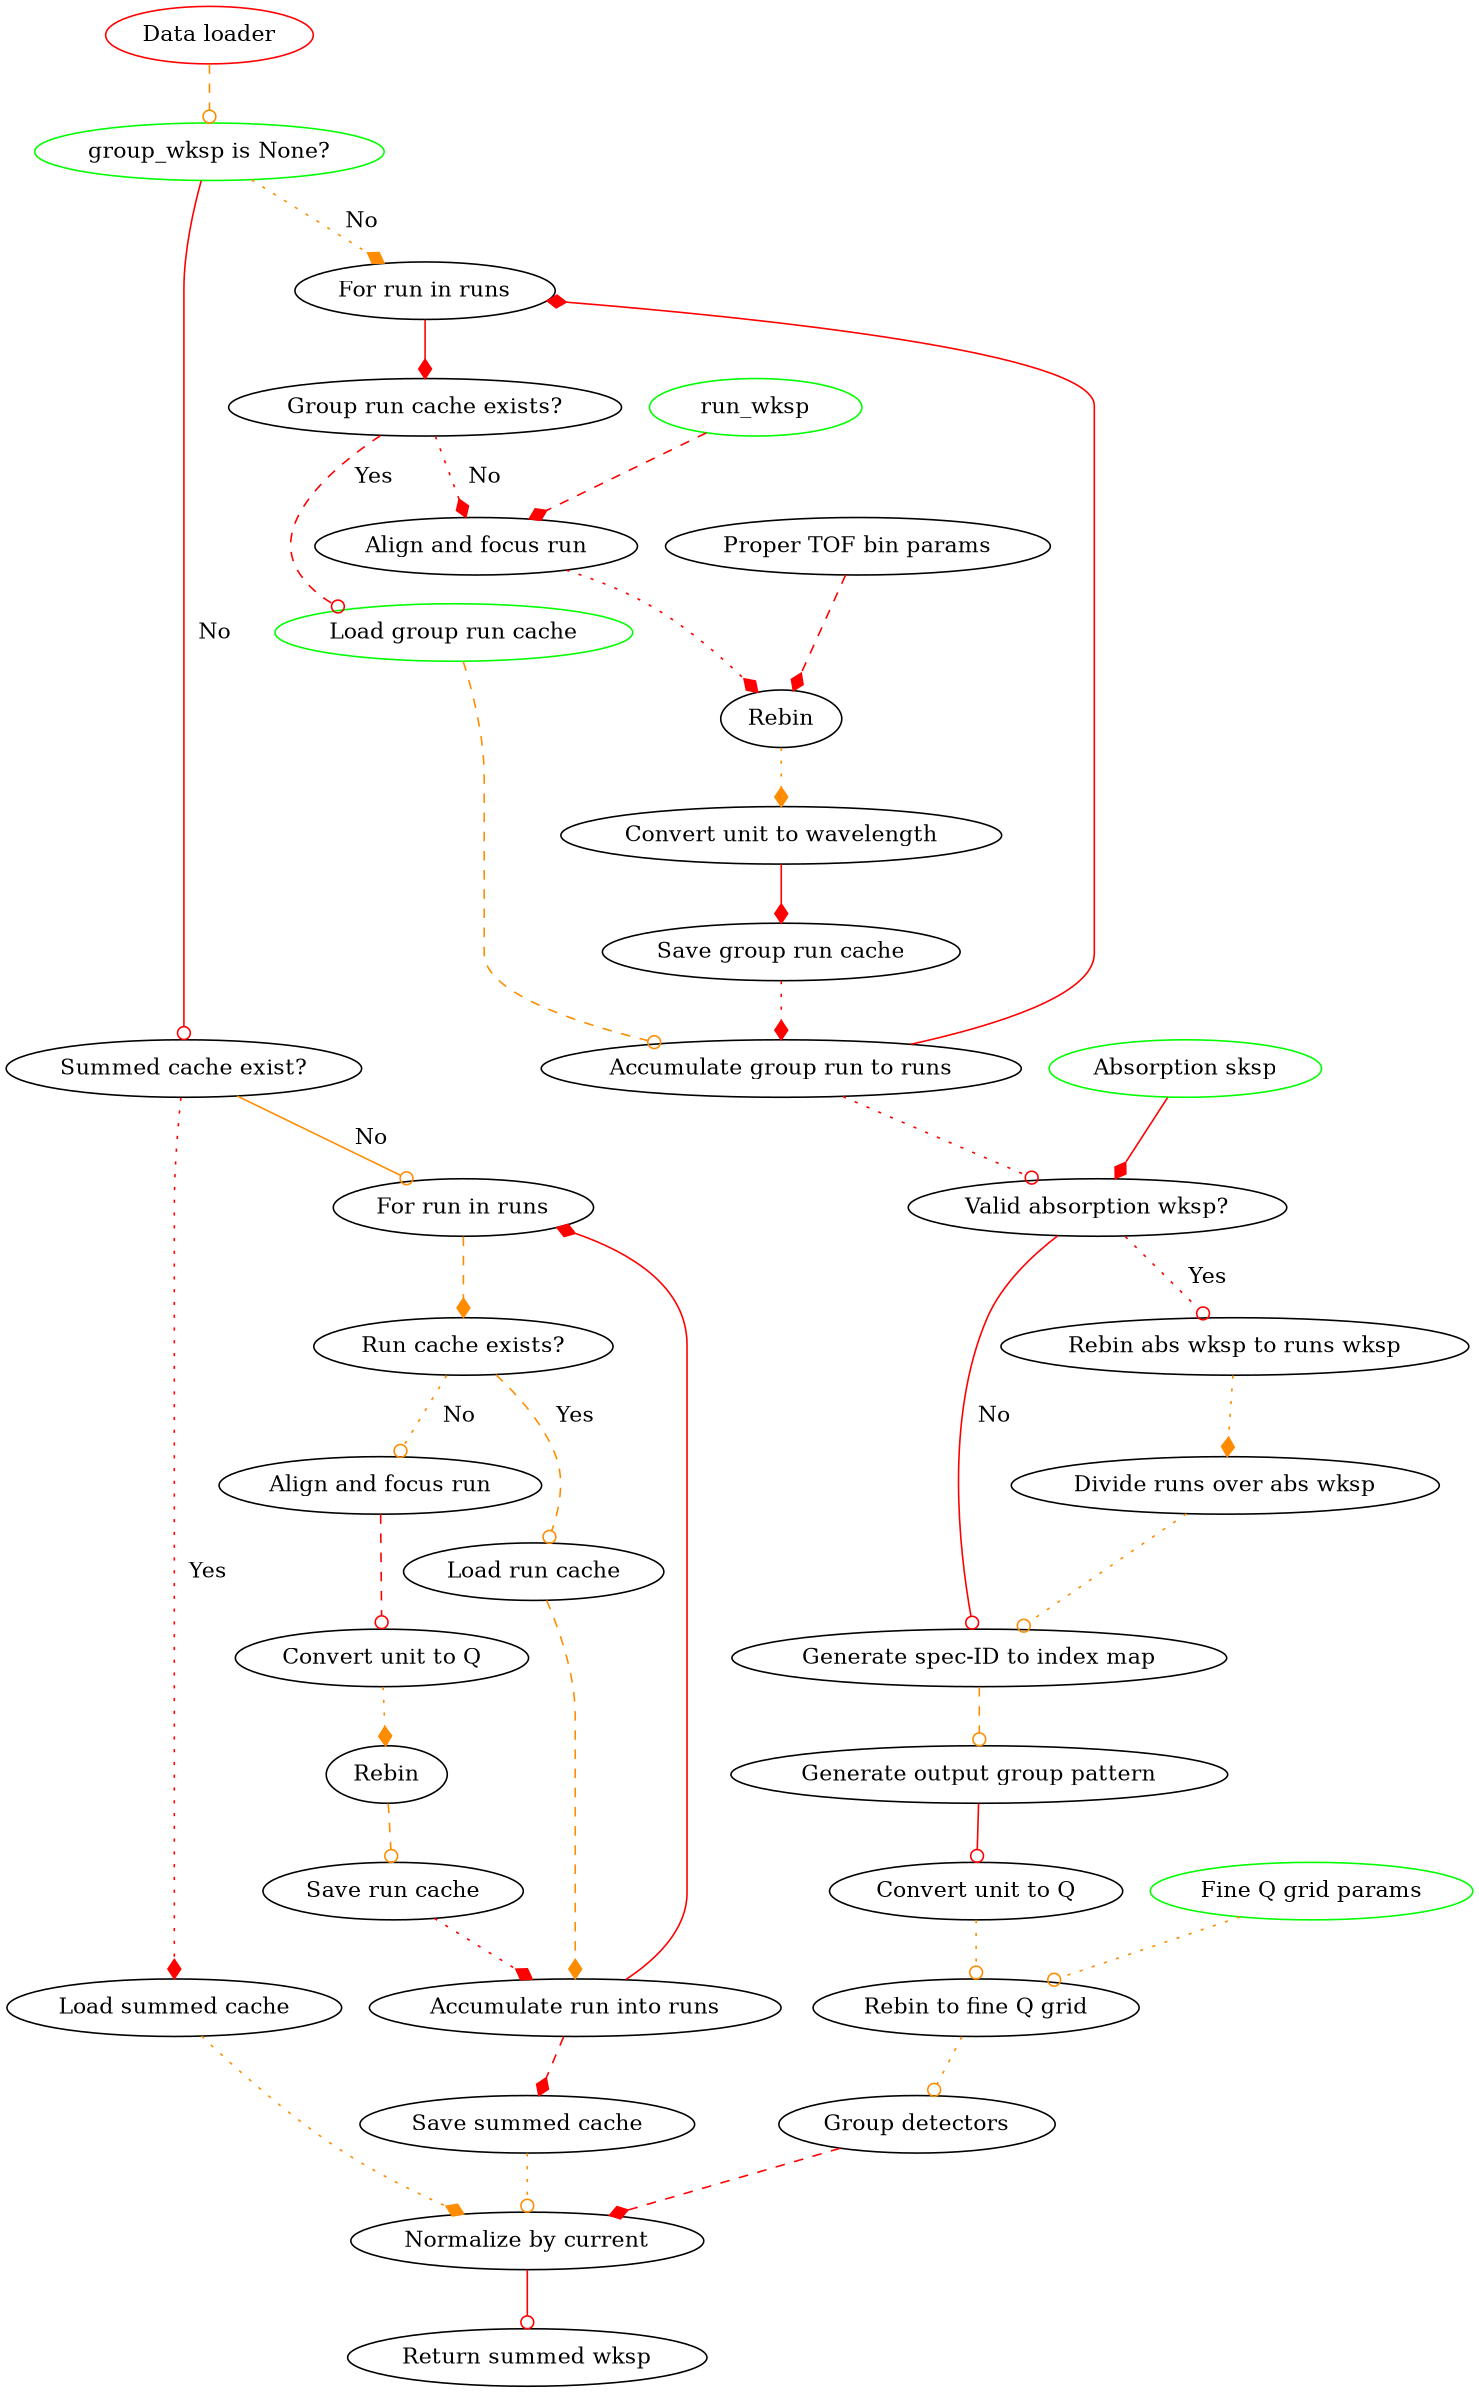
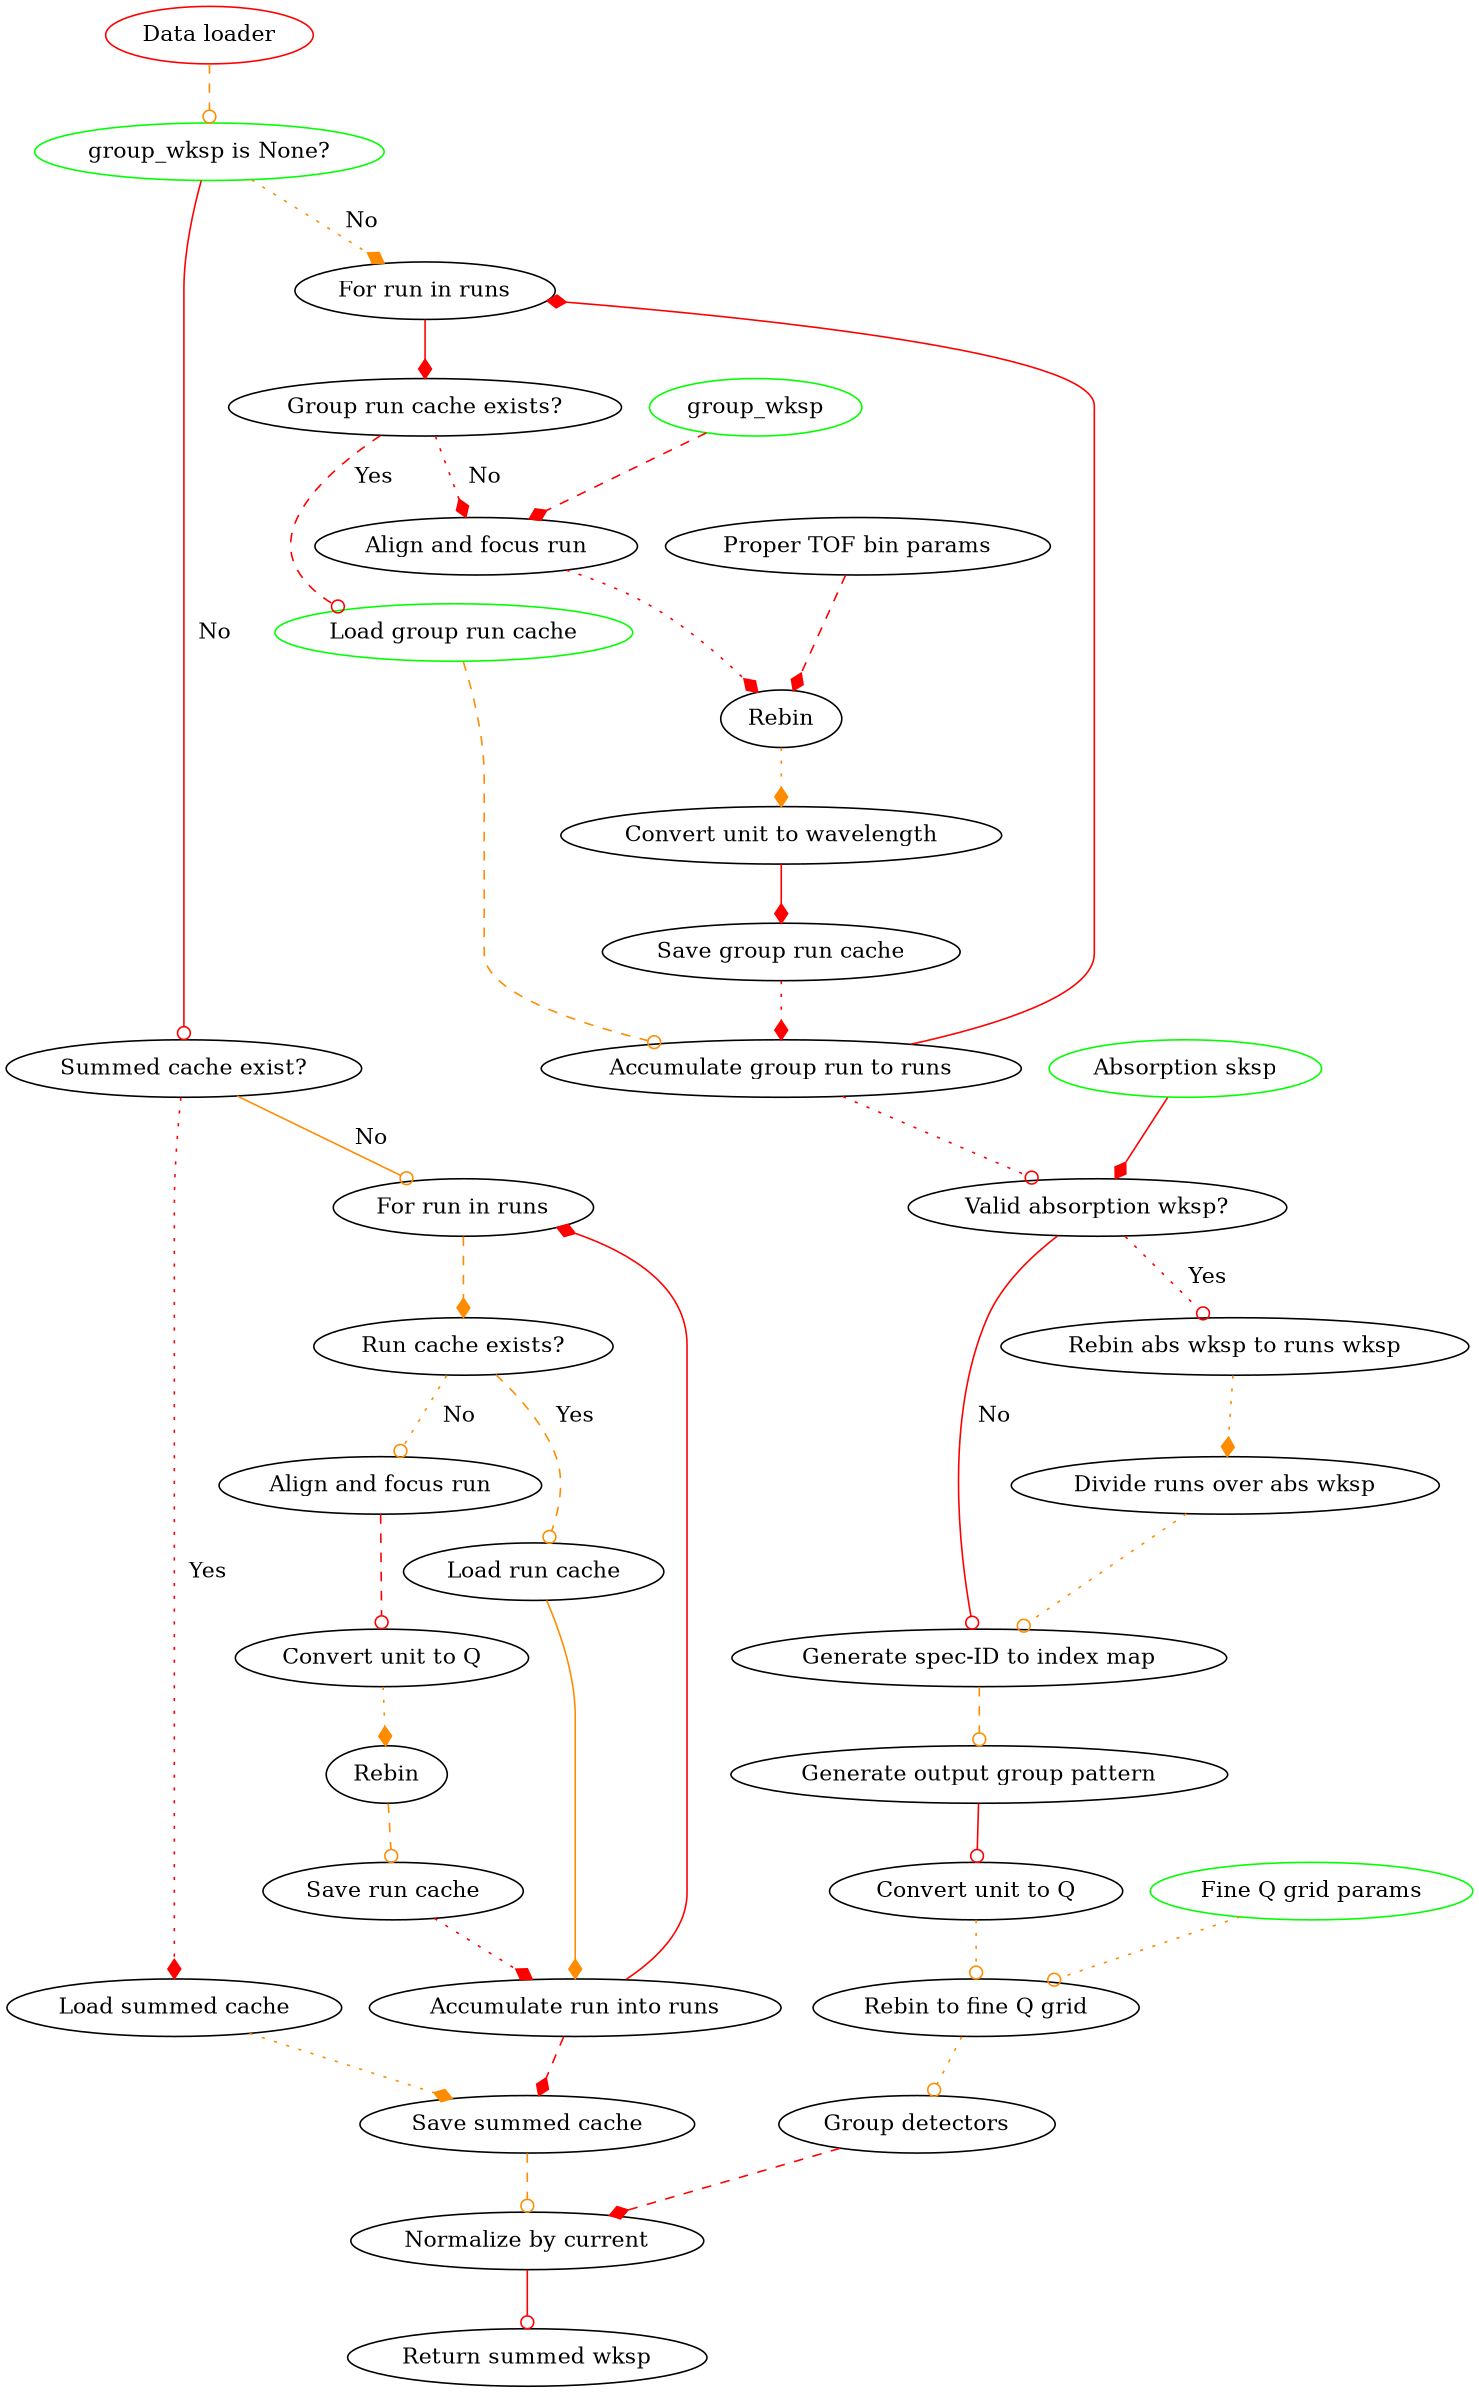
(756, 407) -> (756, 407)
(575, 1778) -> (575, 1778)
(316, 2133) -> (341, 2063)
(527, 2176) -> (527, 2176)
